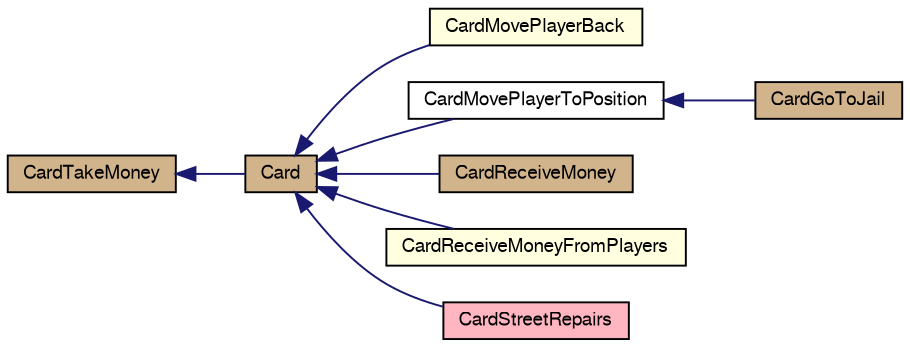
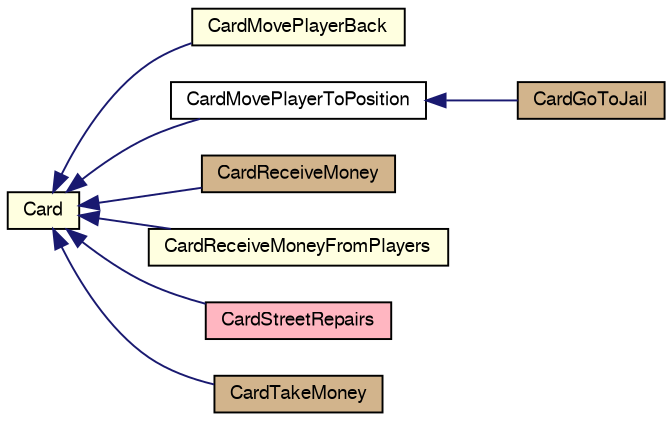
(220, 174) -> (122, 334)
(281, 174) -> (43, 211)
